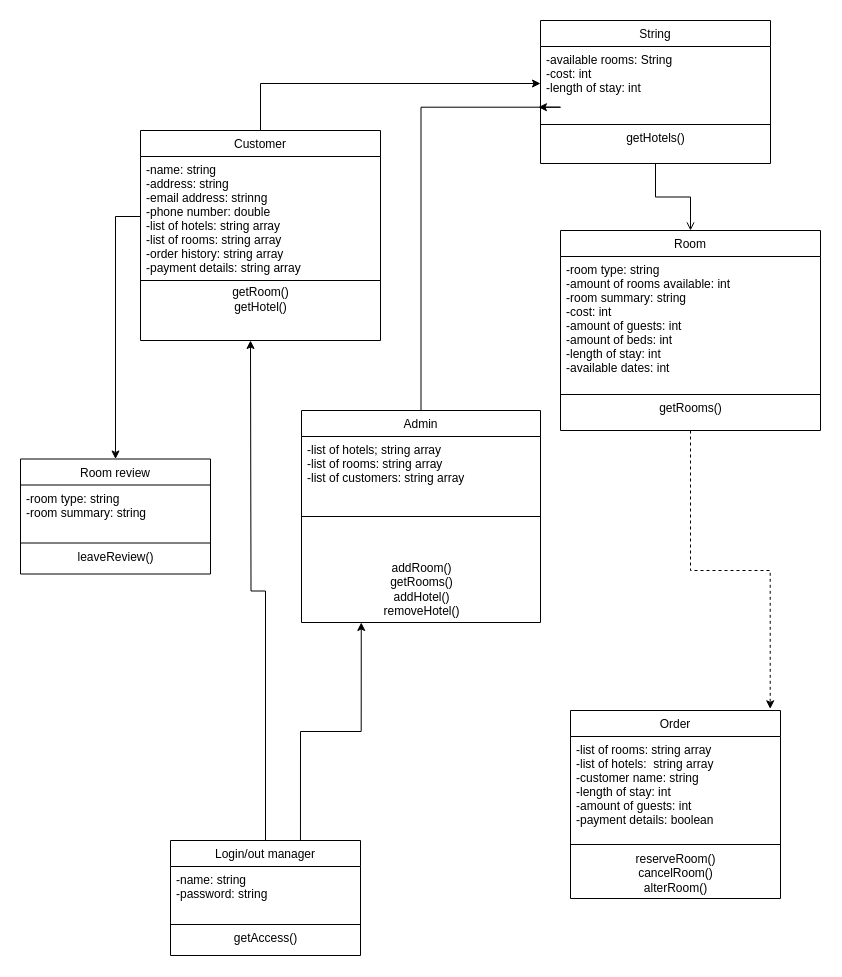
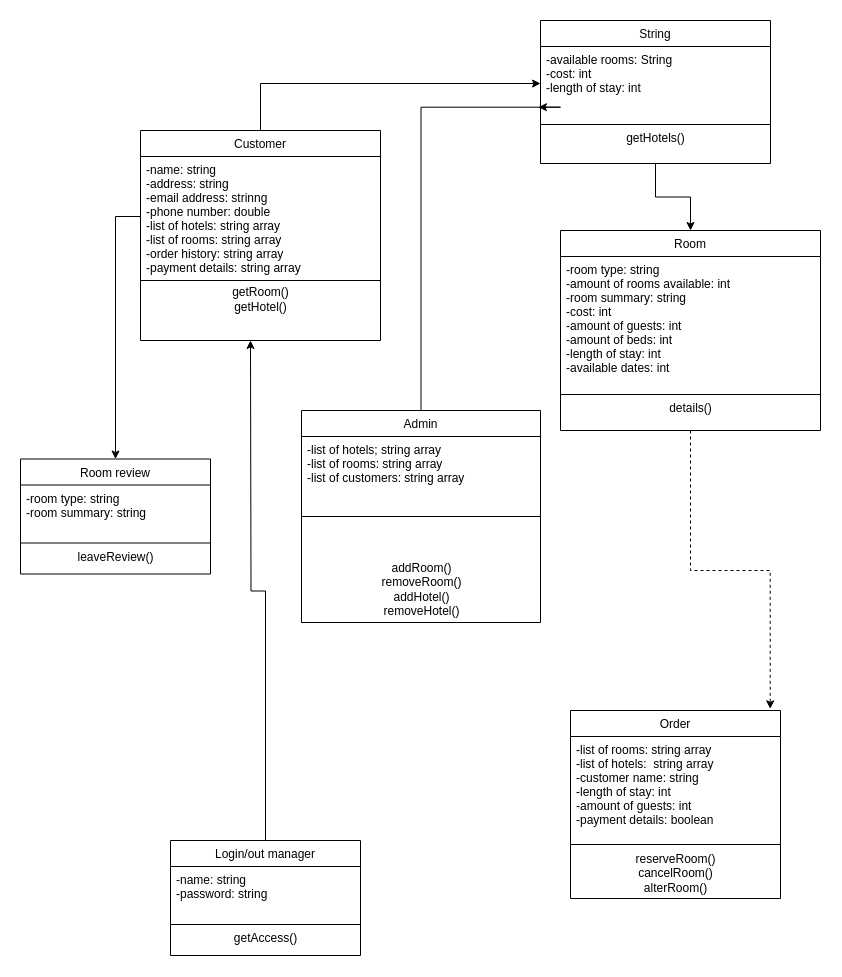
(691, 224) -> (691, 222)
(691, 409) -> (691, 409)
(422, 583) -> (422, 583)
(327, 732) -> none
